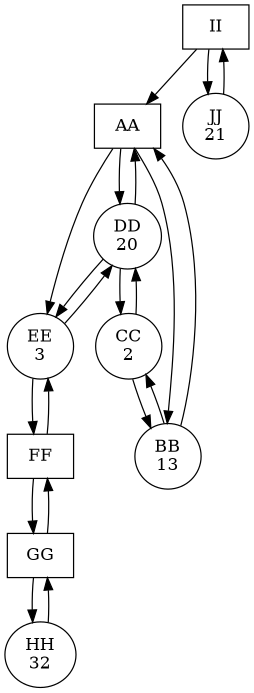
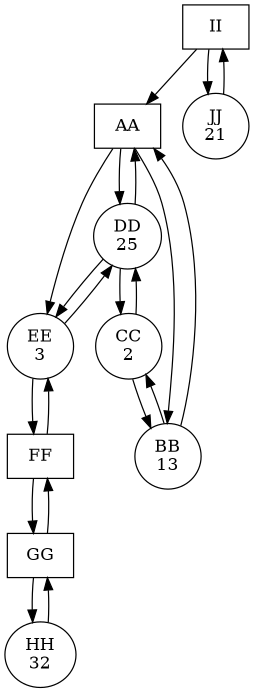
(128, 236) -> (128, 236)
